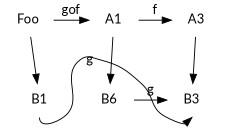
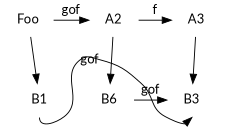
(114, 20) -> (114, 20)
(90, 60) -> (90, 60)
(151, 90) -> (151, 90)
